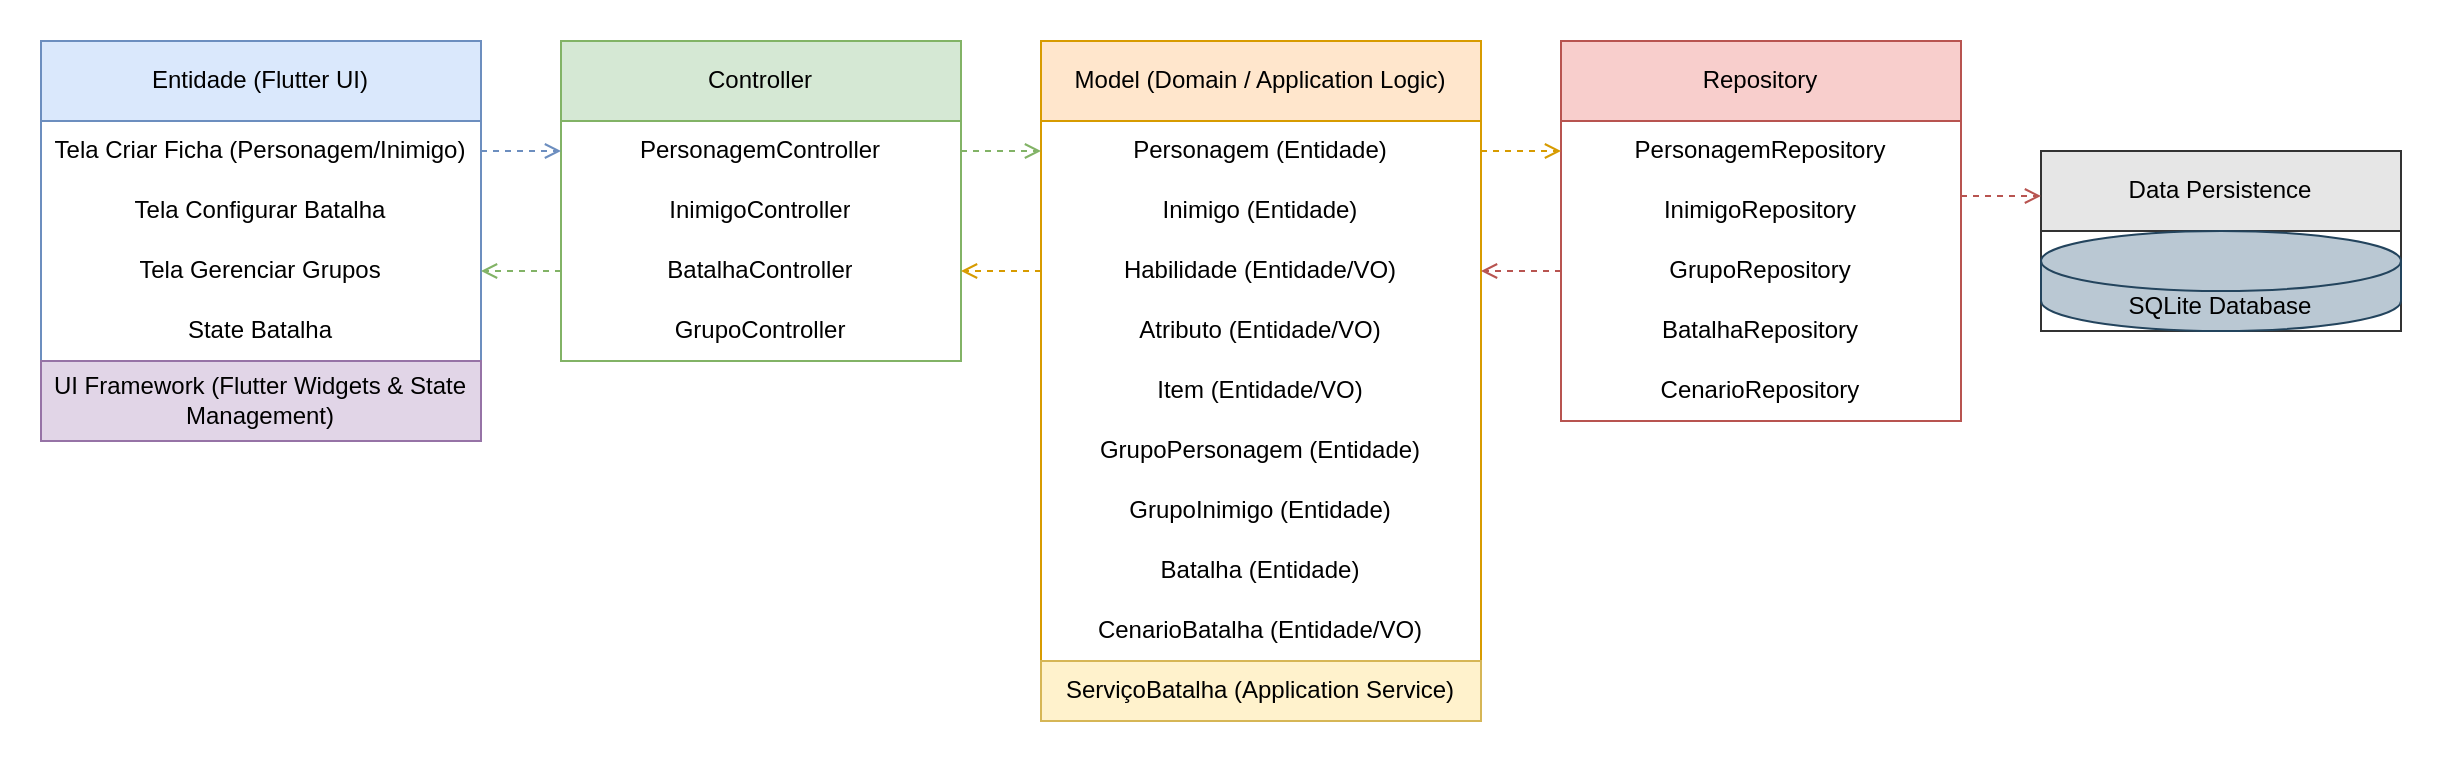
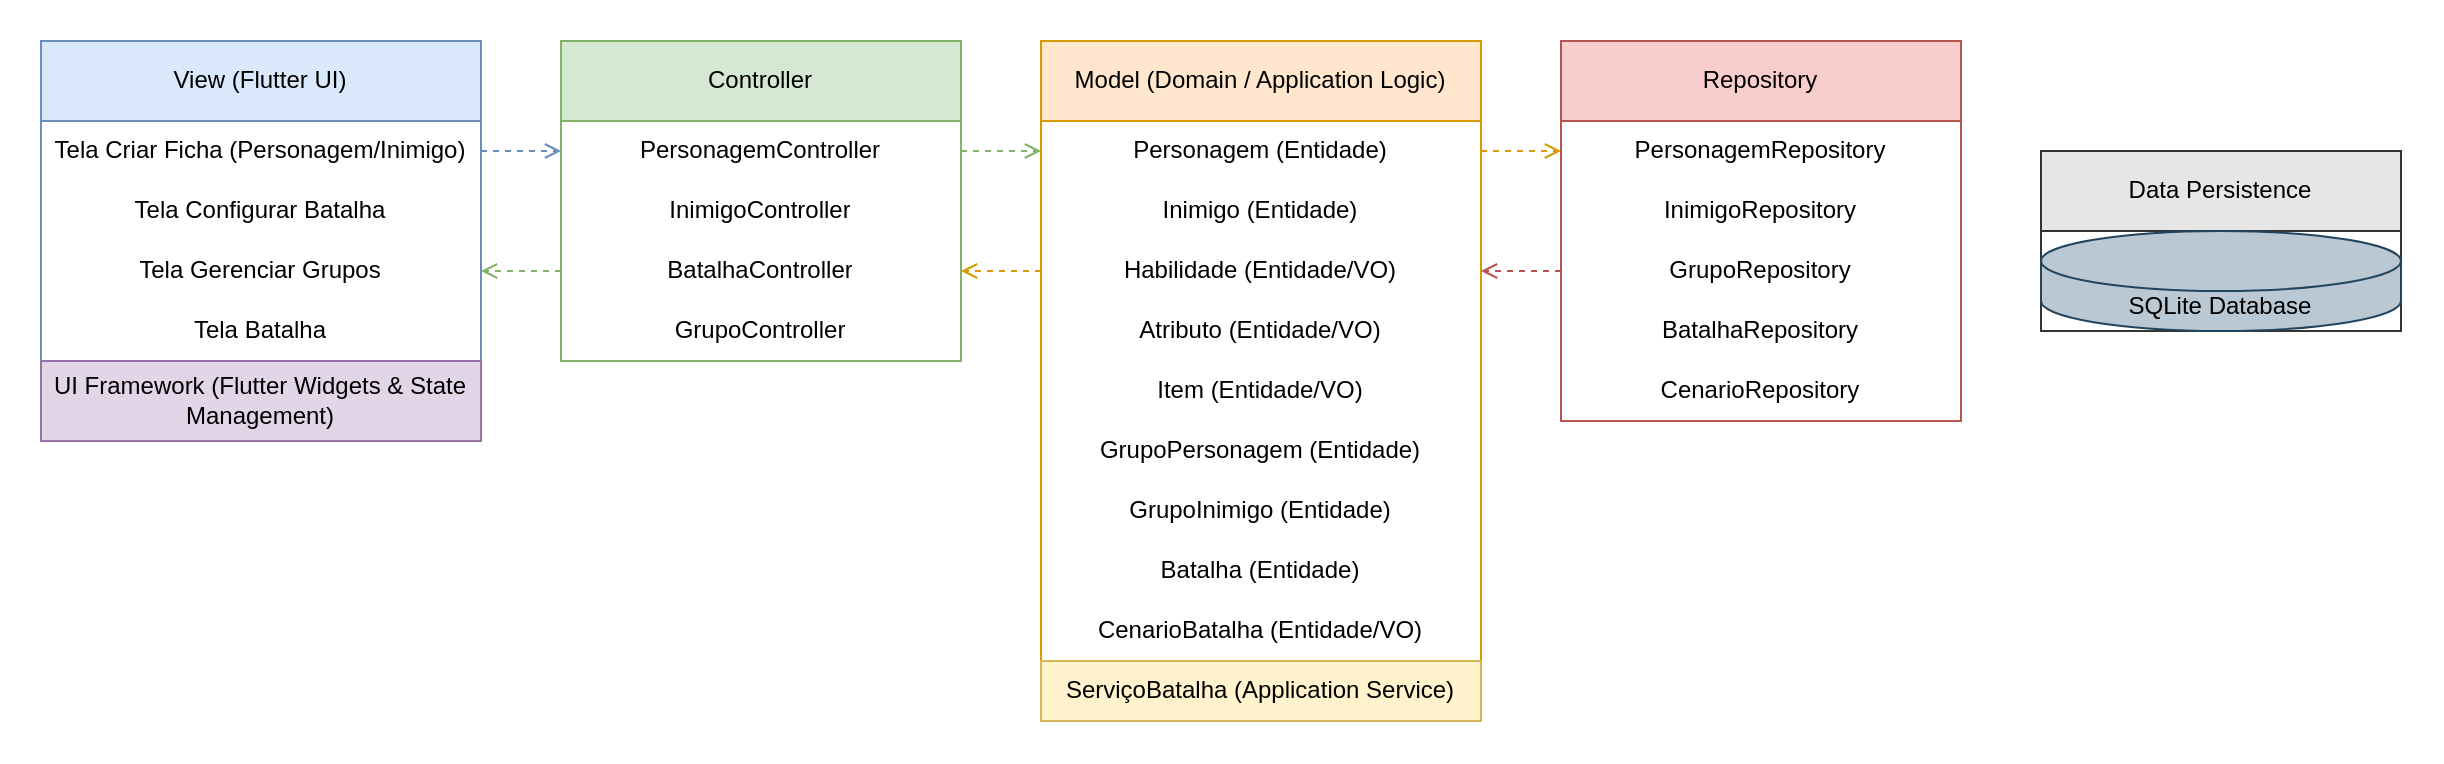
(261, 81) -> (261, 81)
(2000, 196) -> none
(261, 331) -> (261, 331)
